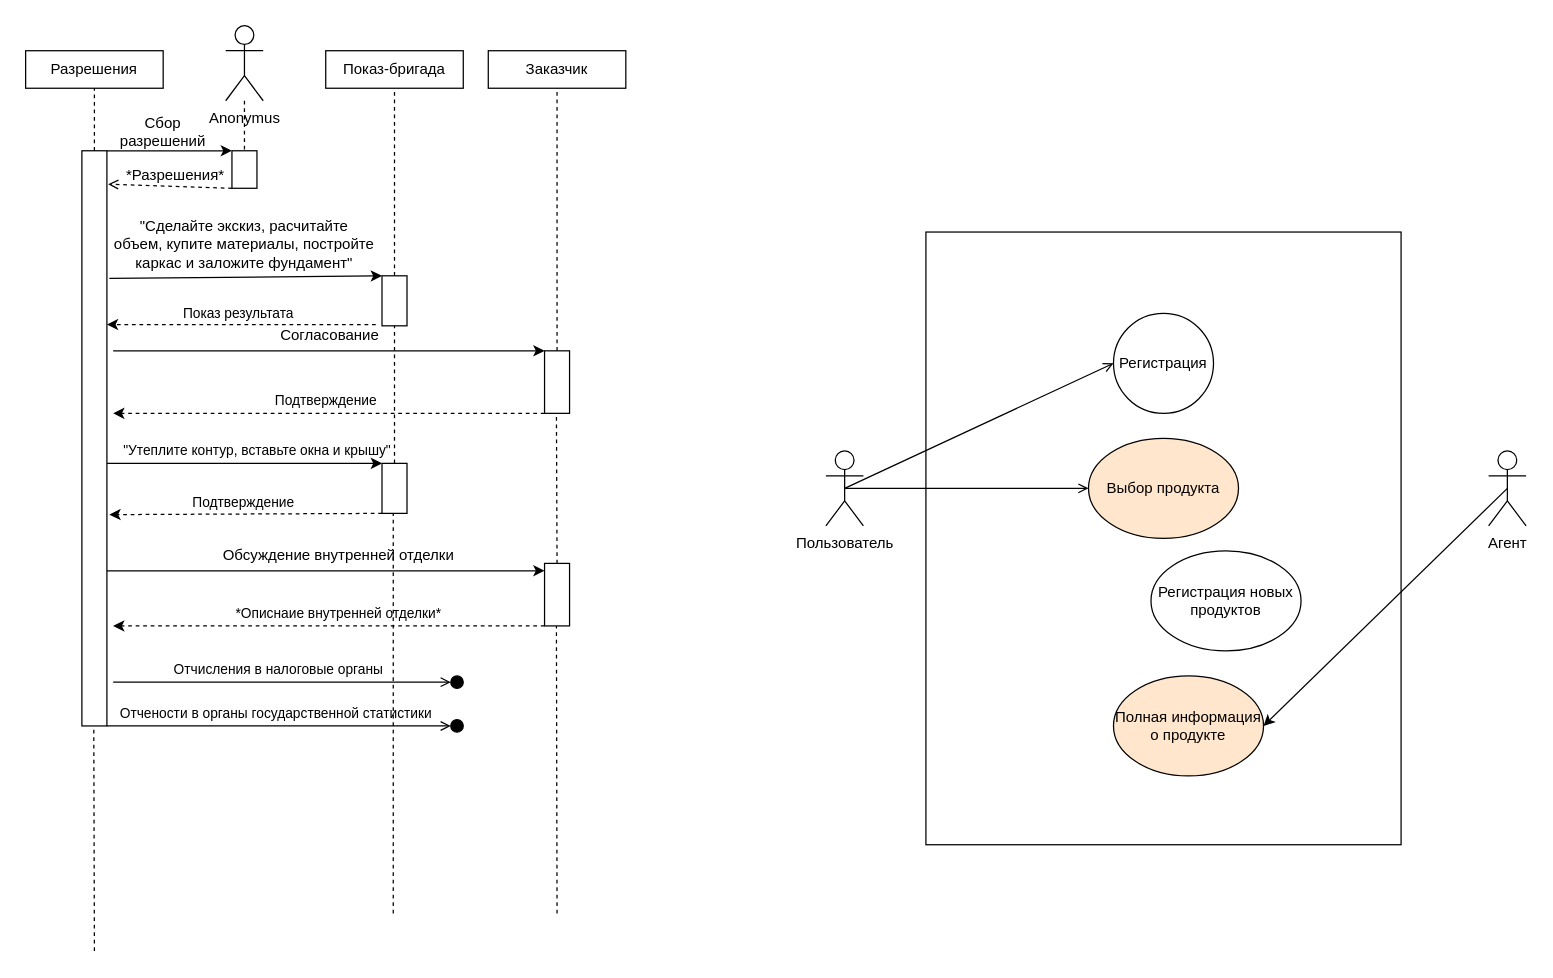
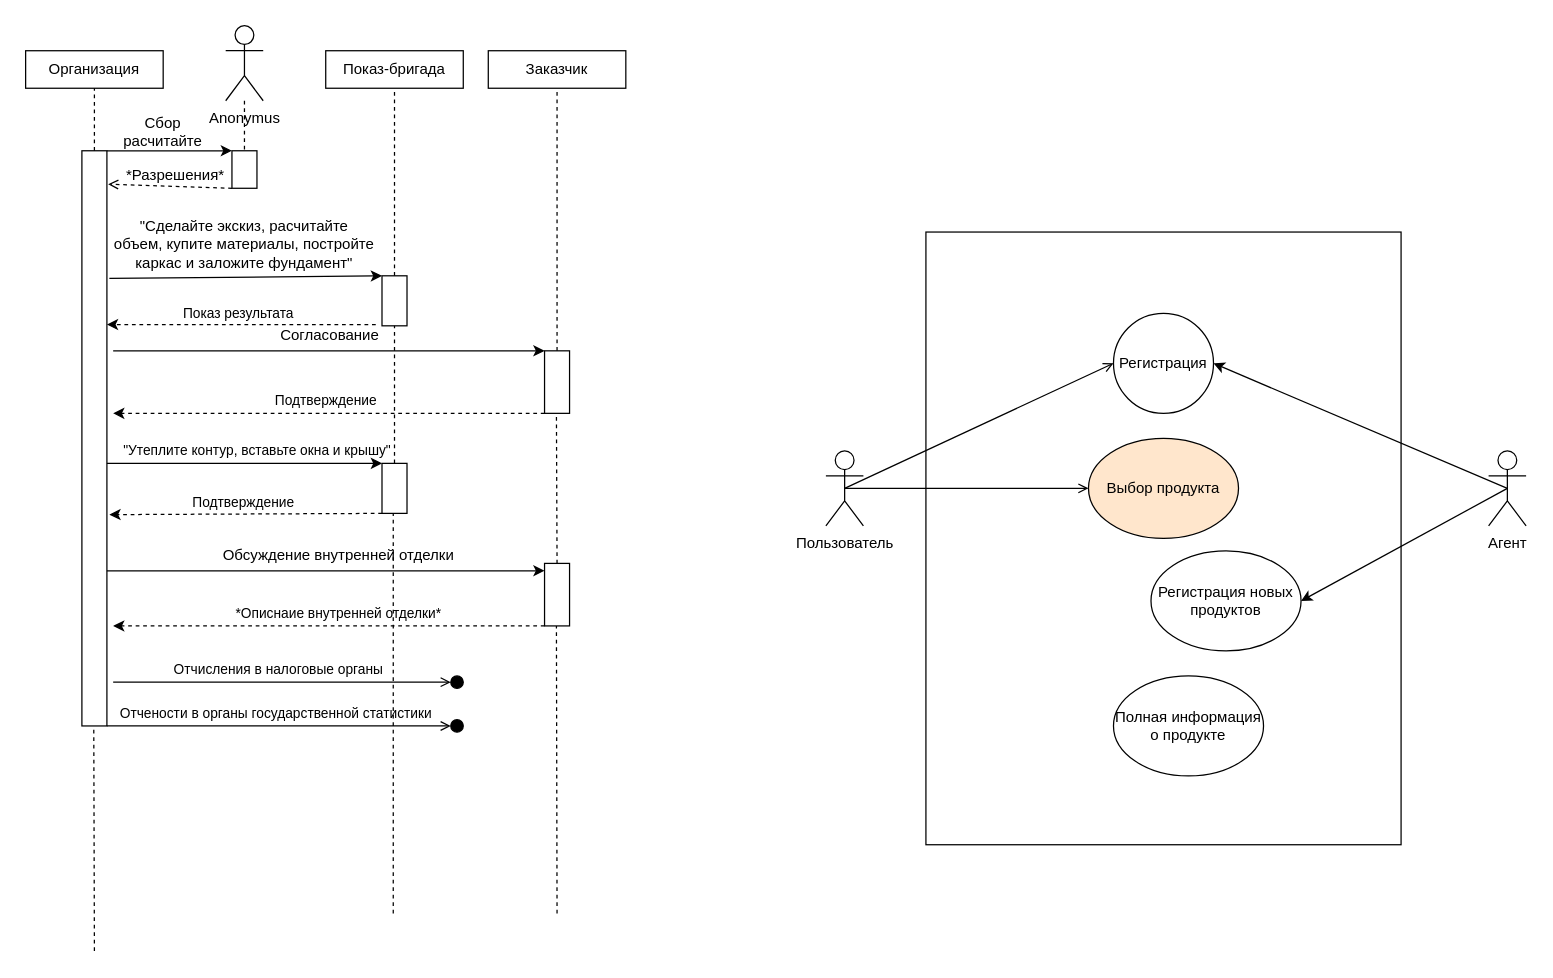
(94, 69) -> (94, 69)
(163, 132) -> (163, 132)
none -> (1362, 427)
none -> (1404, 544)
(1386, 605) -> none
(1188, 726) -> (1188, 726)
